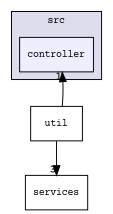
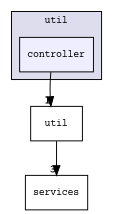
(57, 21) -> (57, 21)
(63, 94) -> (50, 86)
